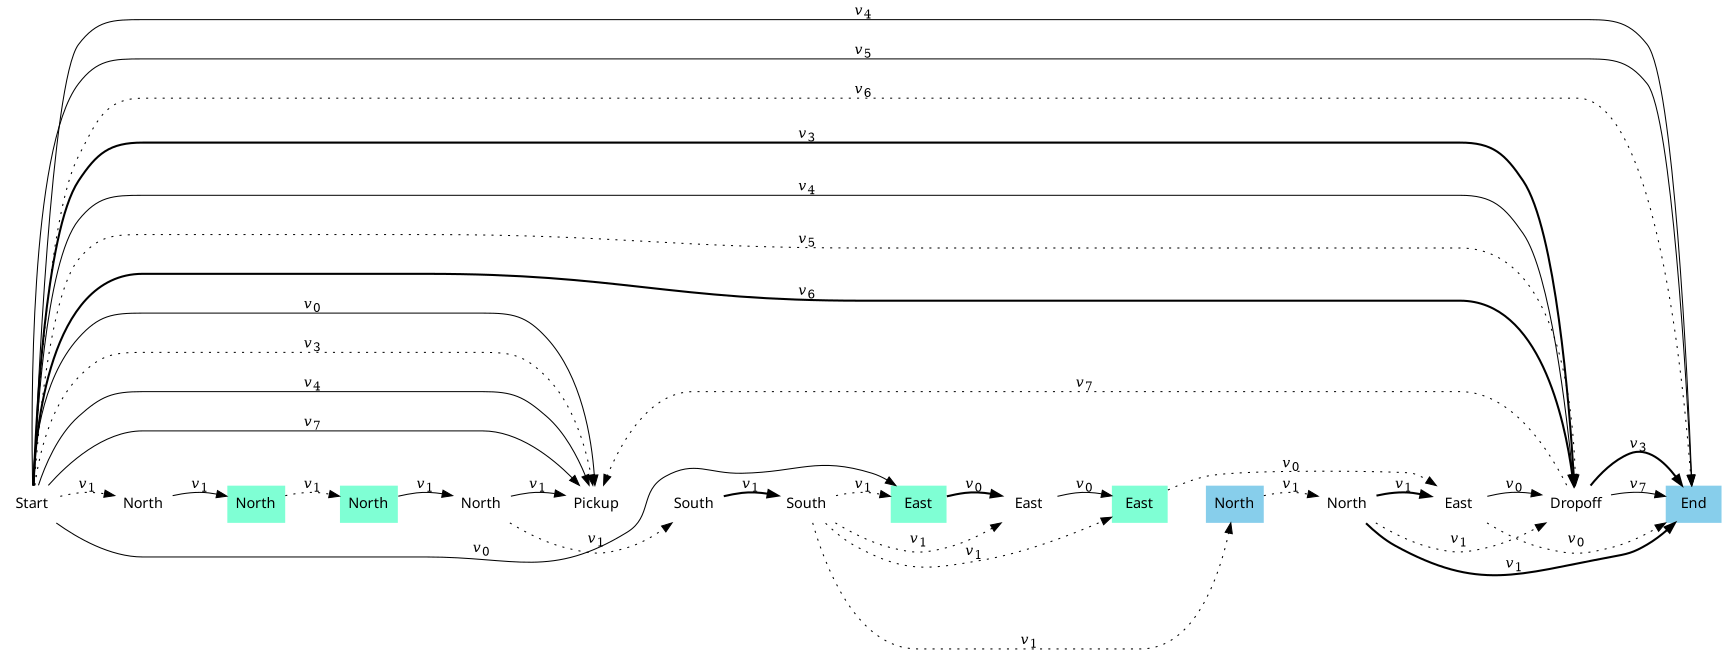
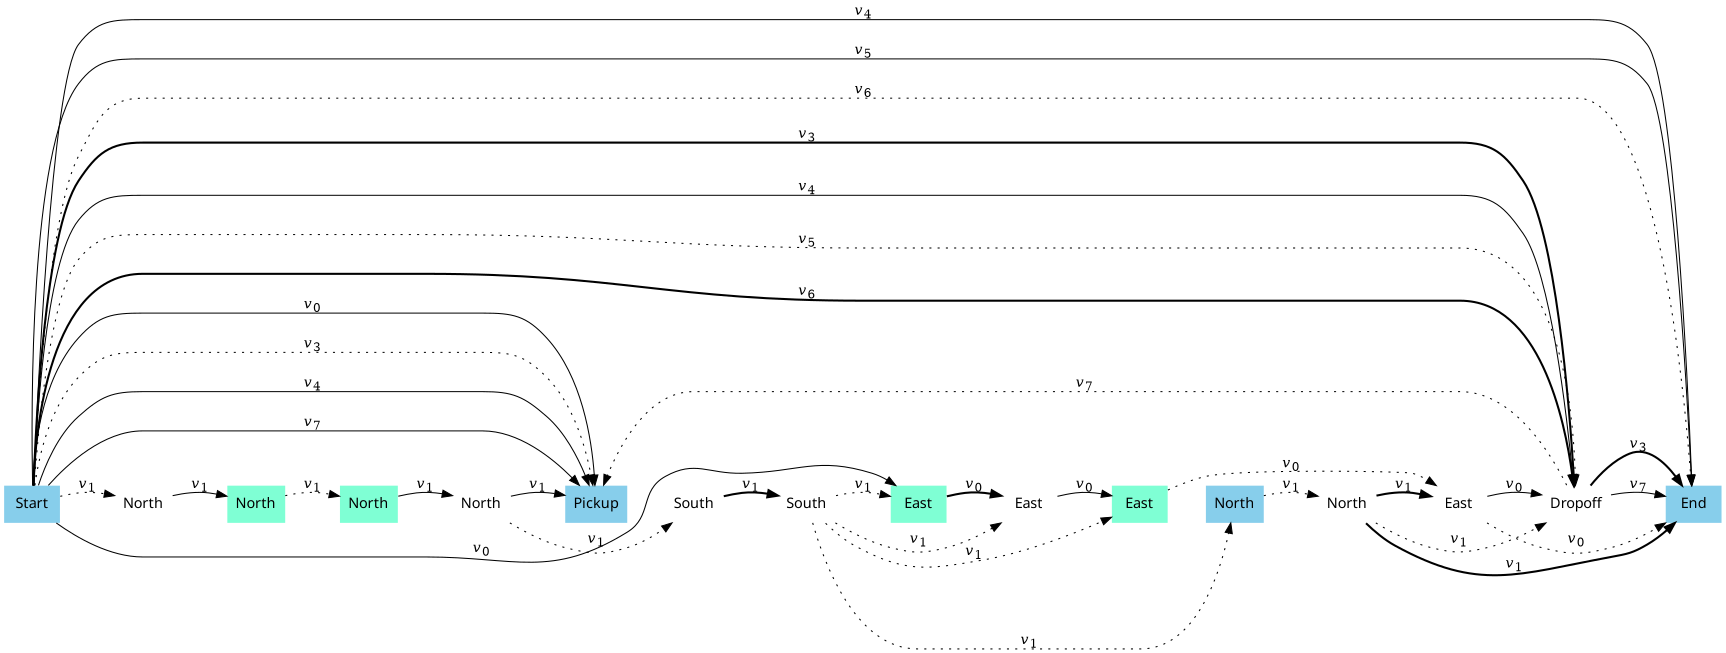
(32, 504) -> (32, 504)
(596, 504) -> (596, 504)
